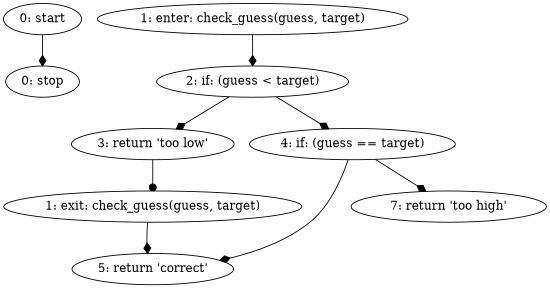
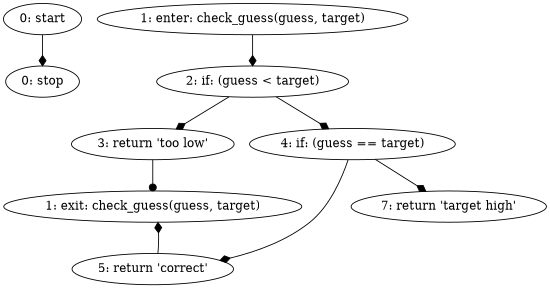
(449, 207) -> (449, 207)
(147, 233) -> (159, 243)
